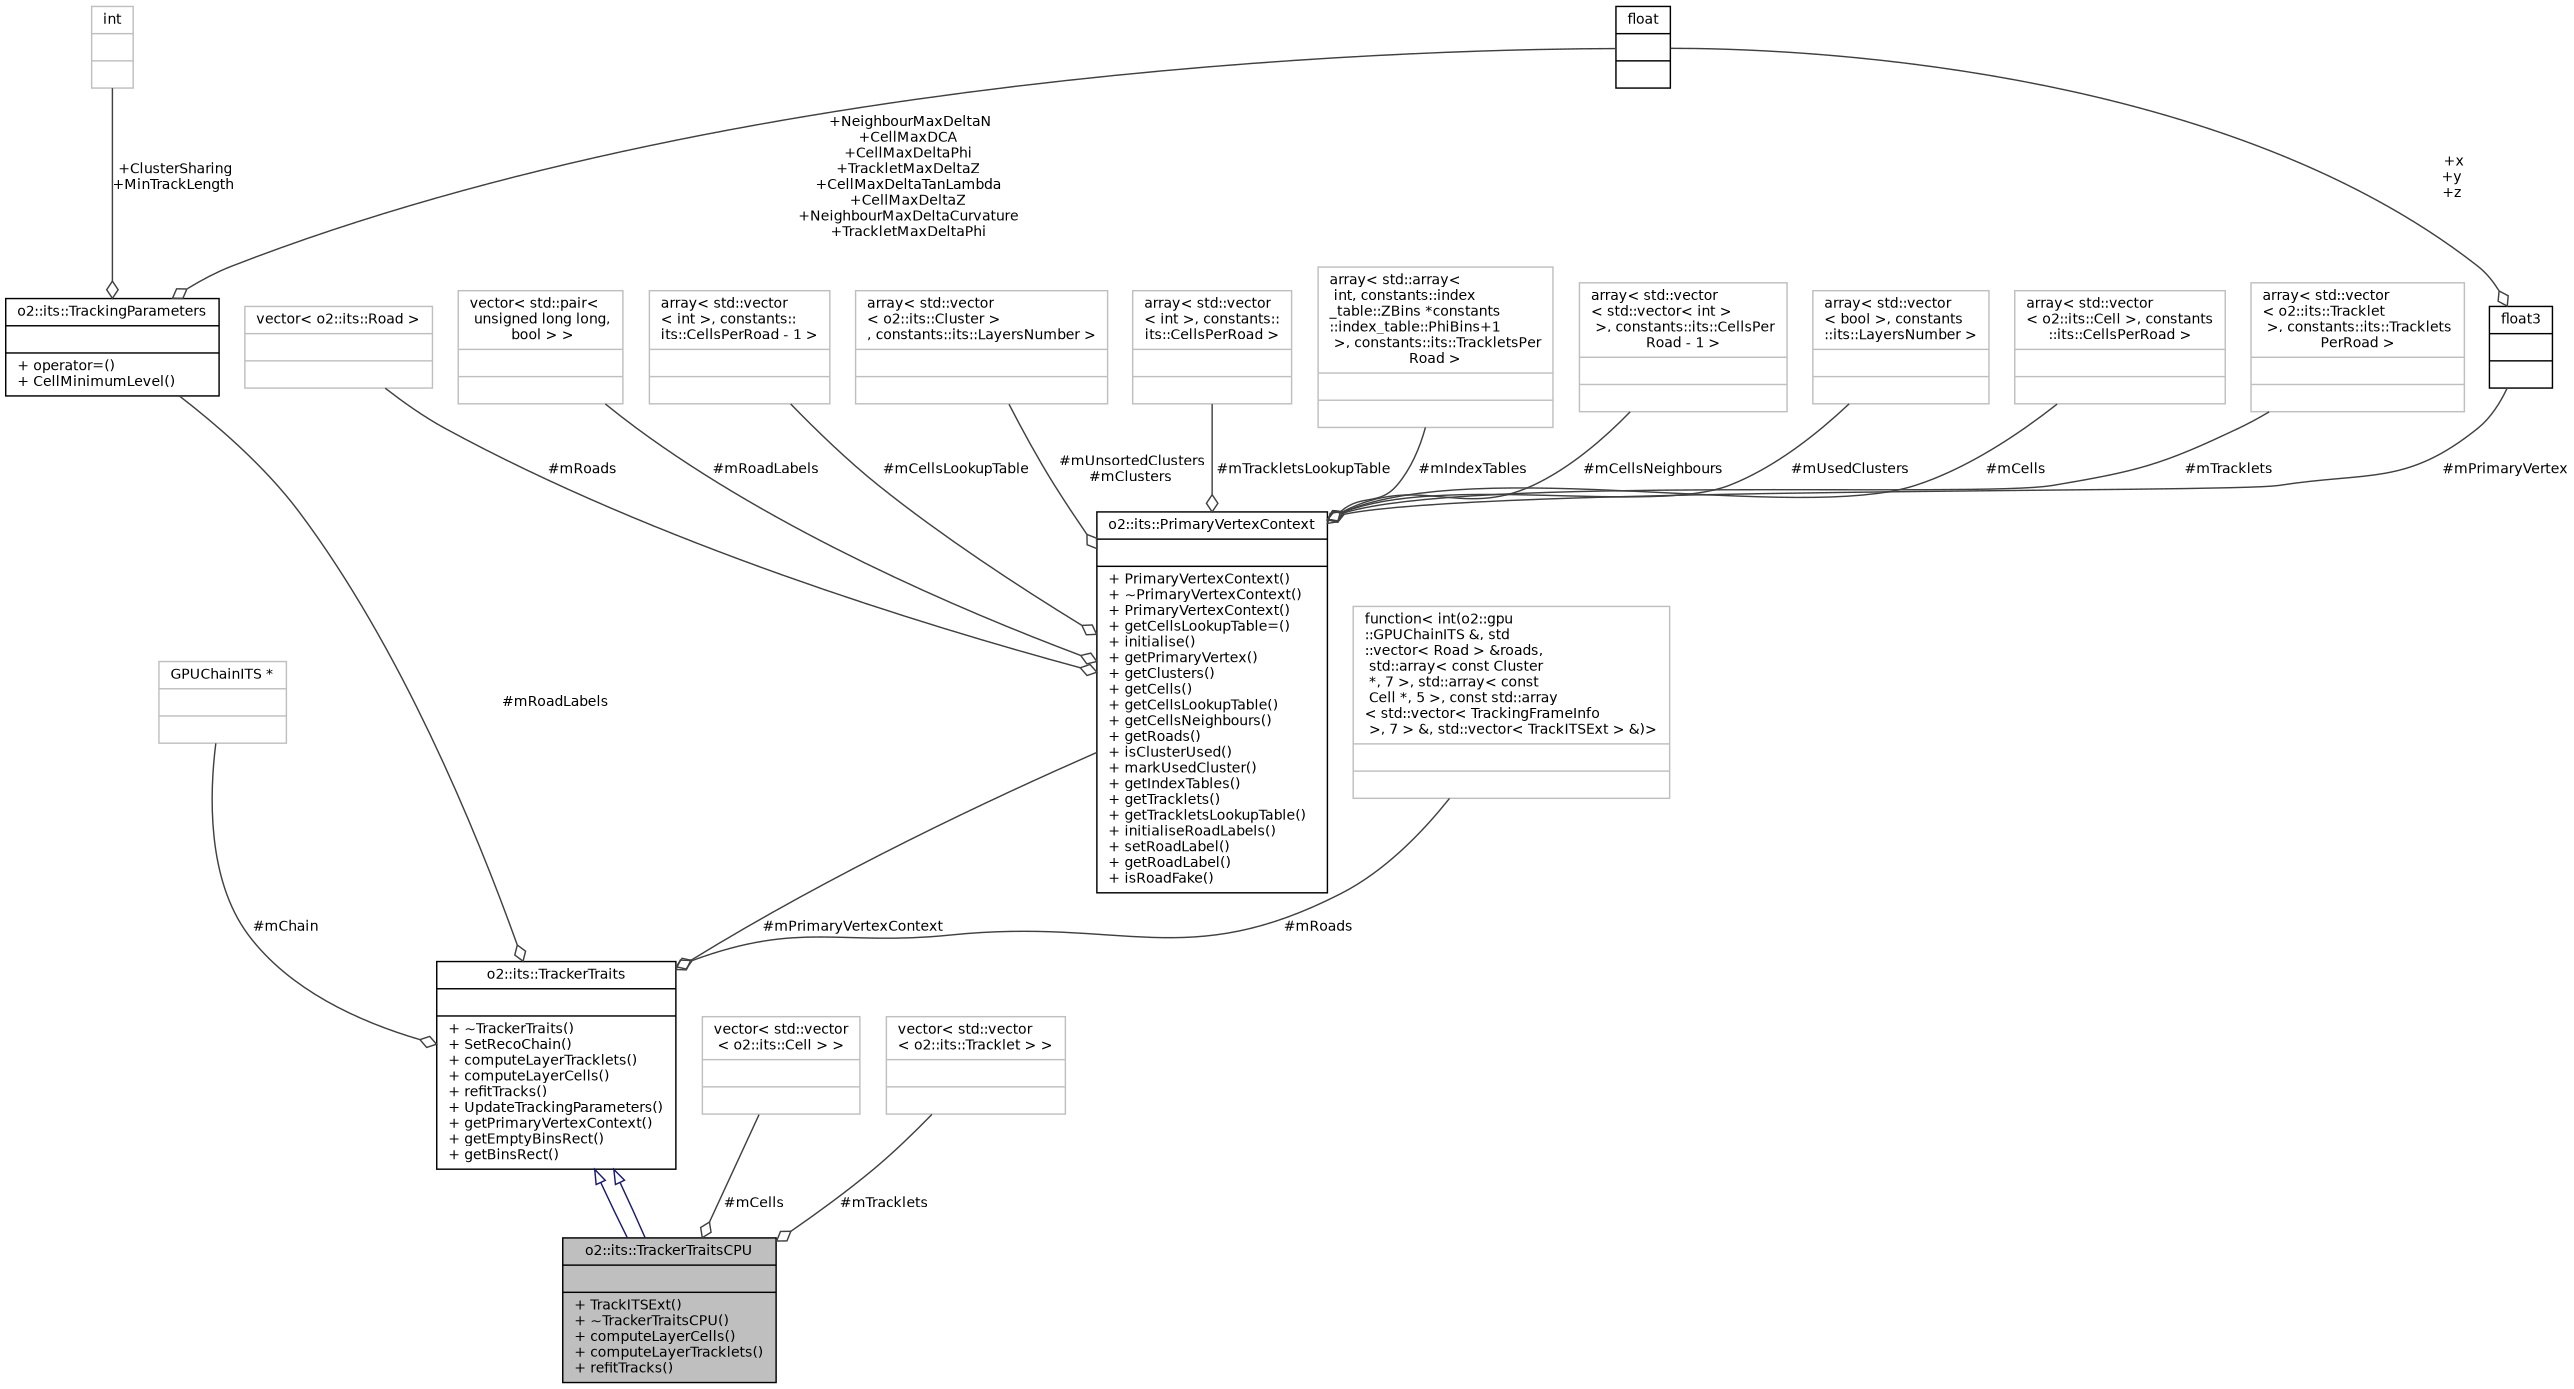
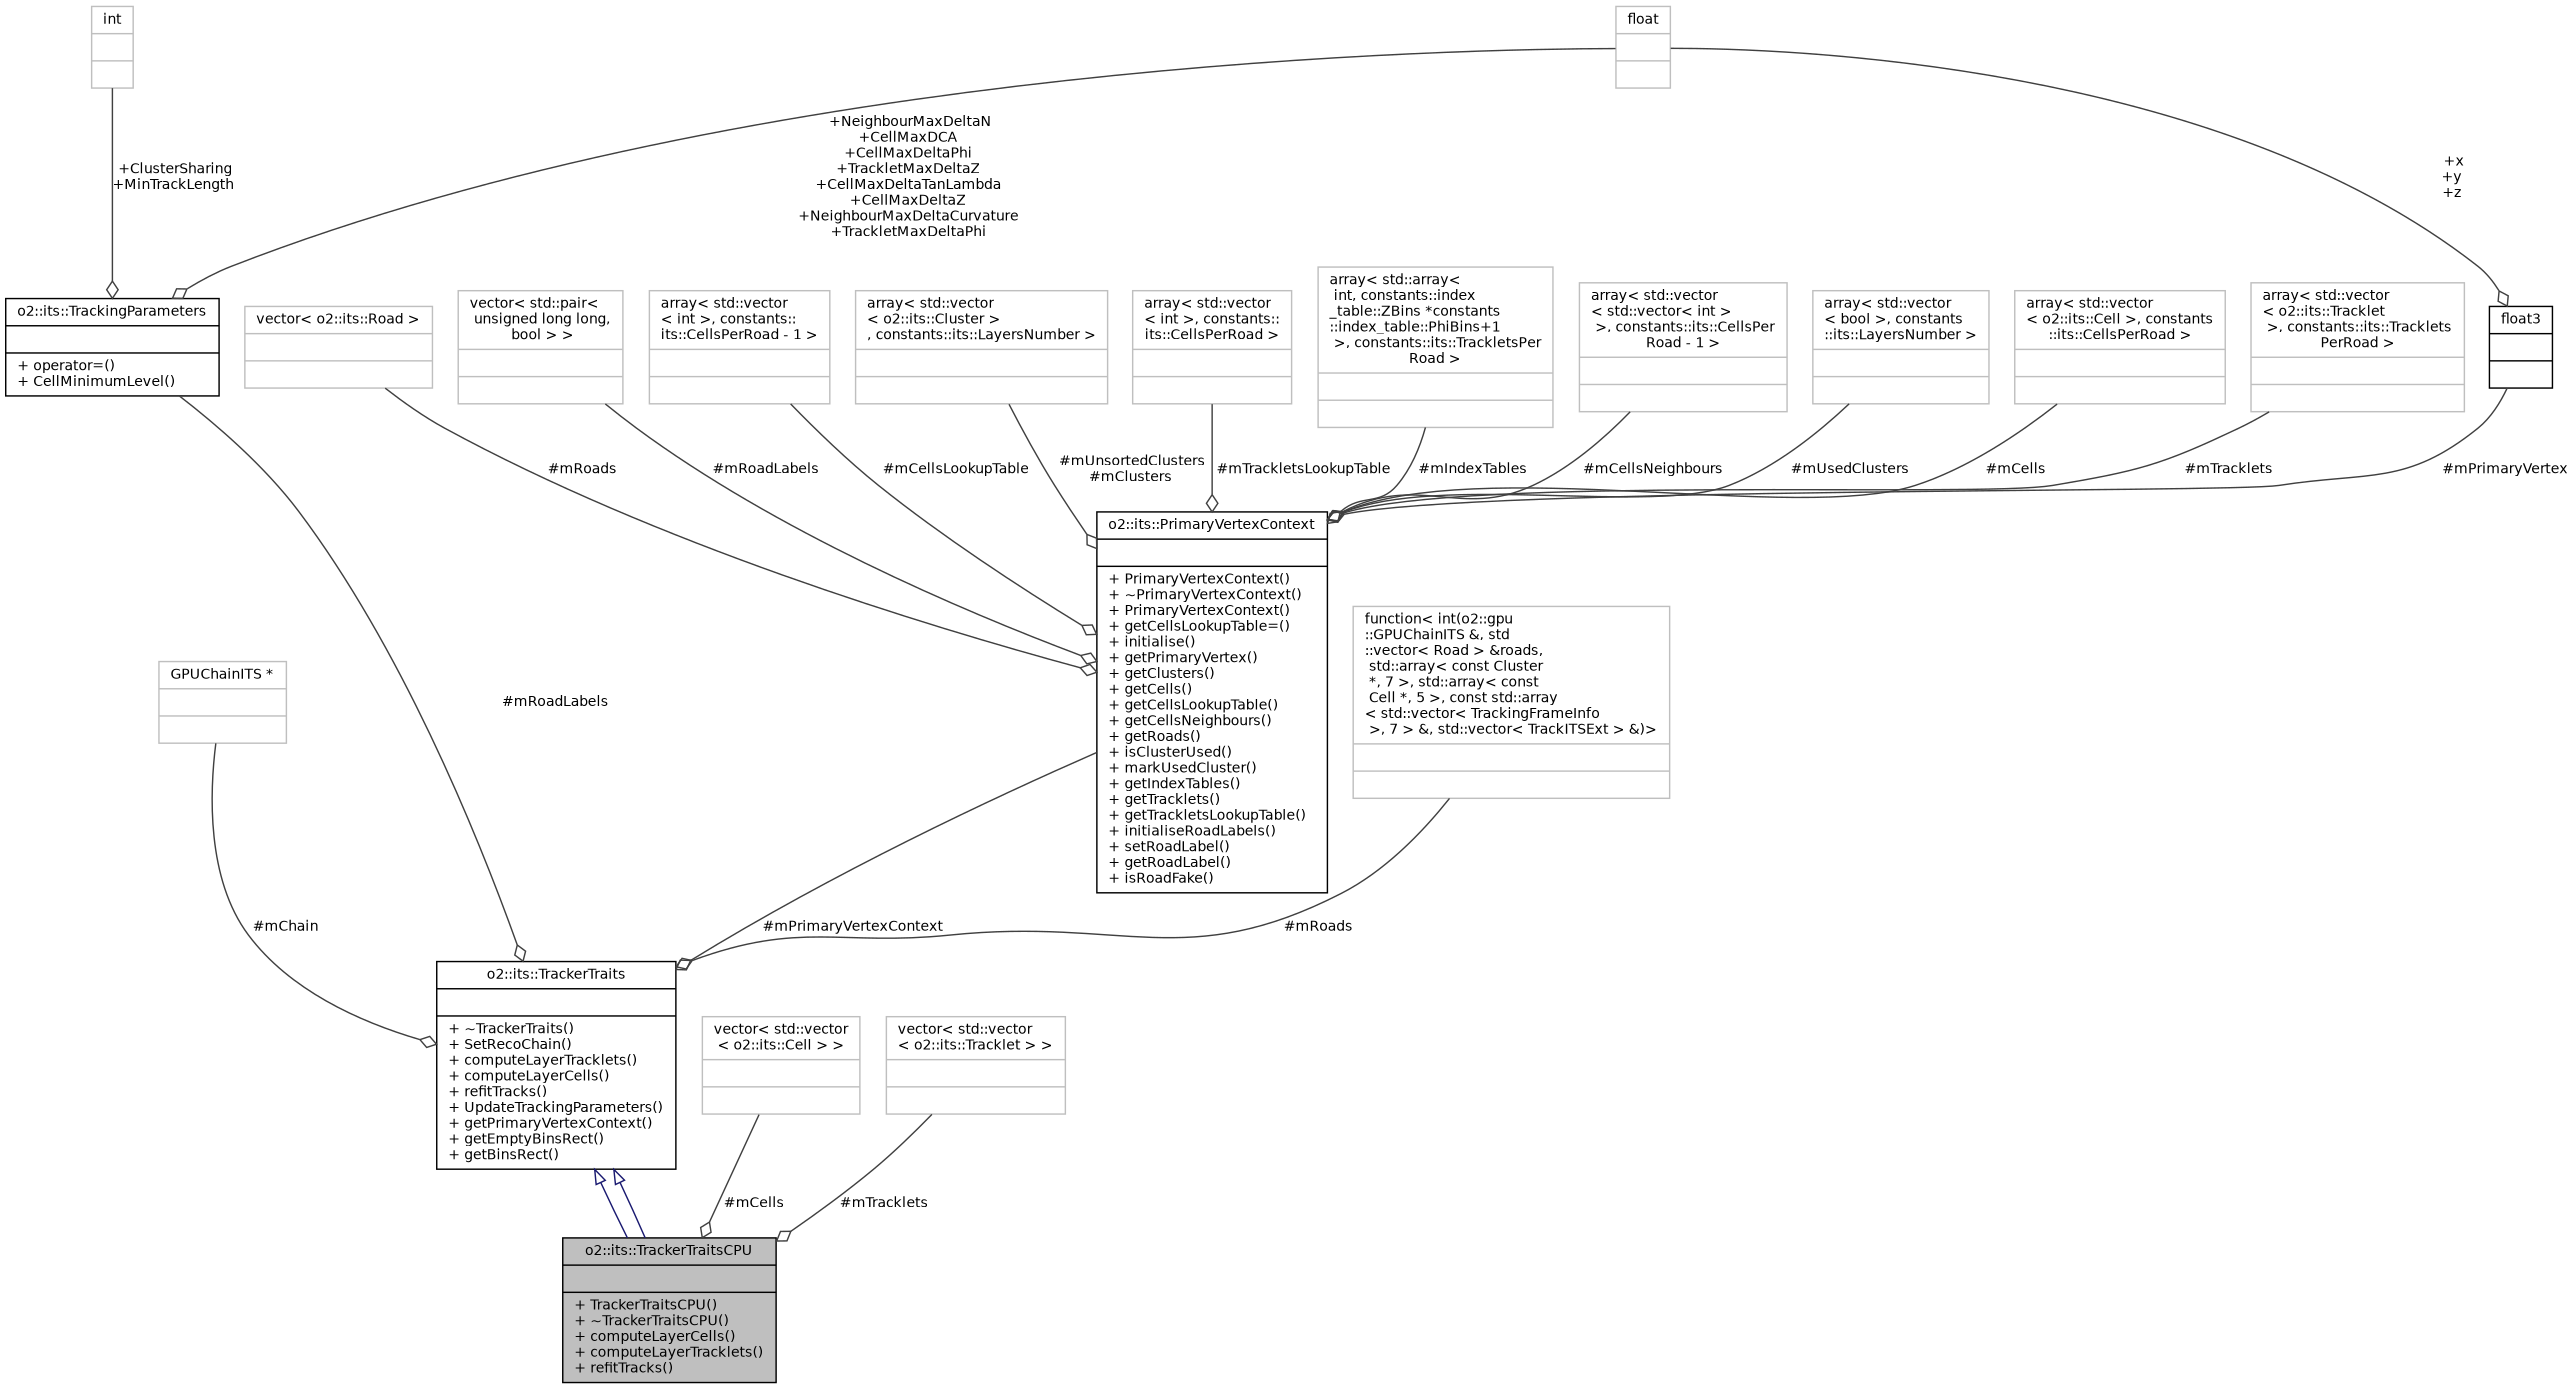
(1643, 47) -> (1643, 47)
(629, 1305) -> (646, 1305)
